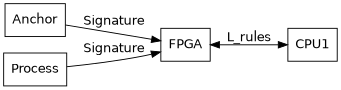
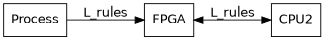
(35, 20) -> none
(313, 45) -> (296, 20)
(114, 49) -> (106, 13)
